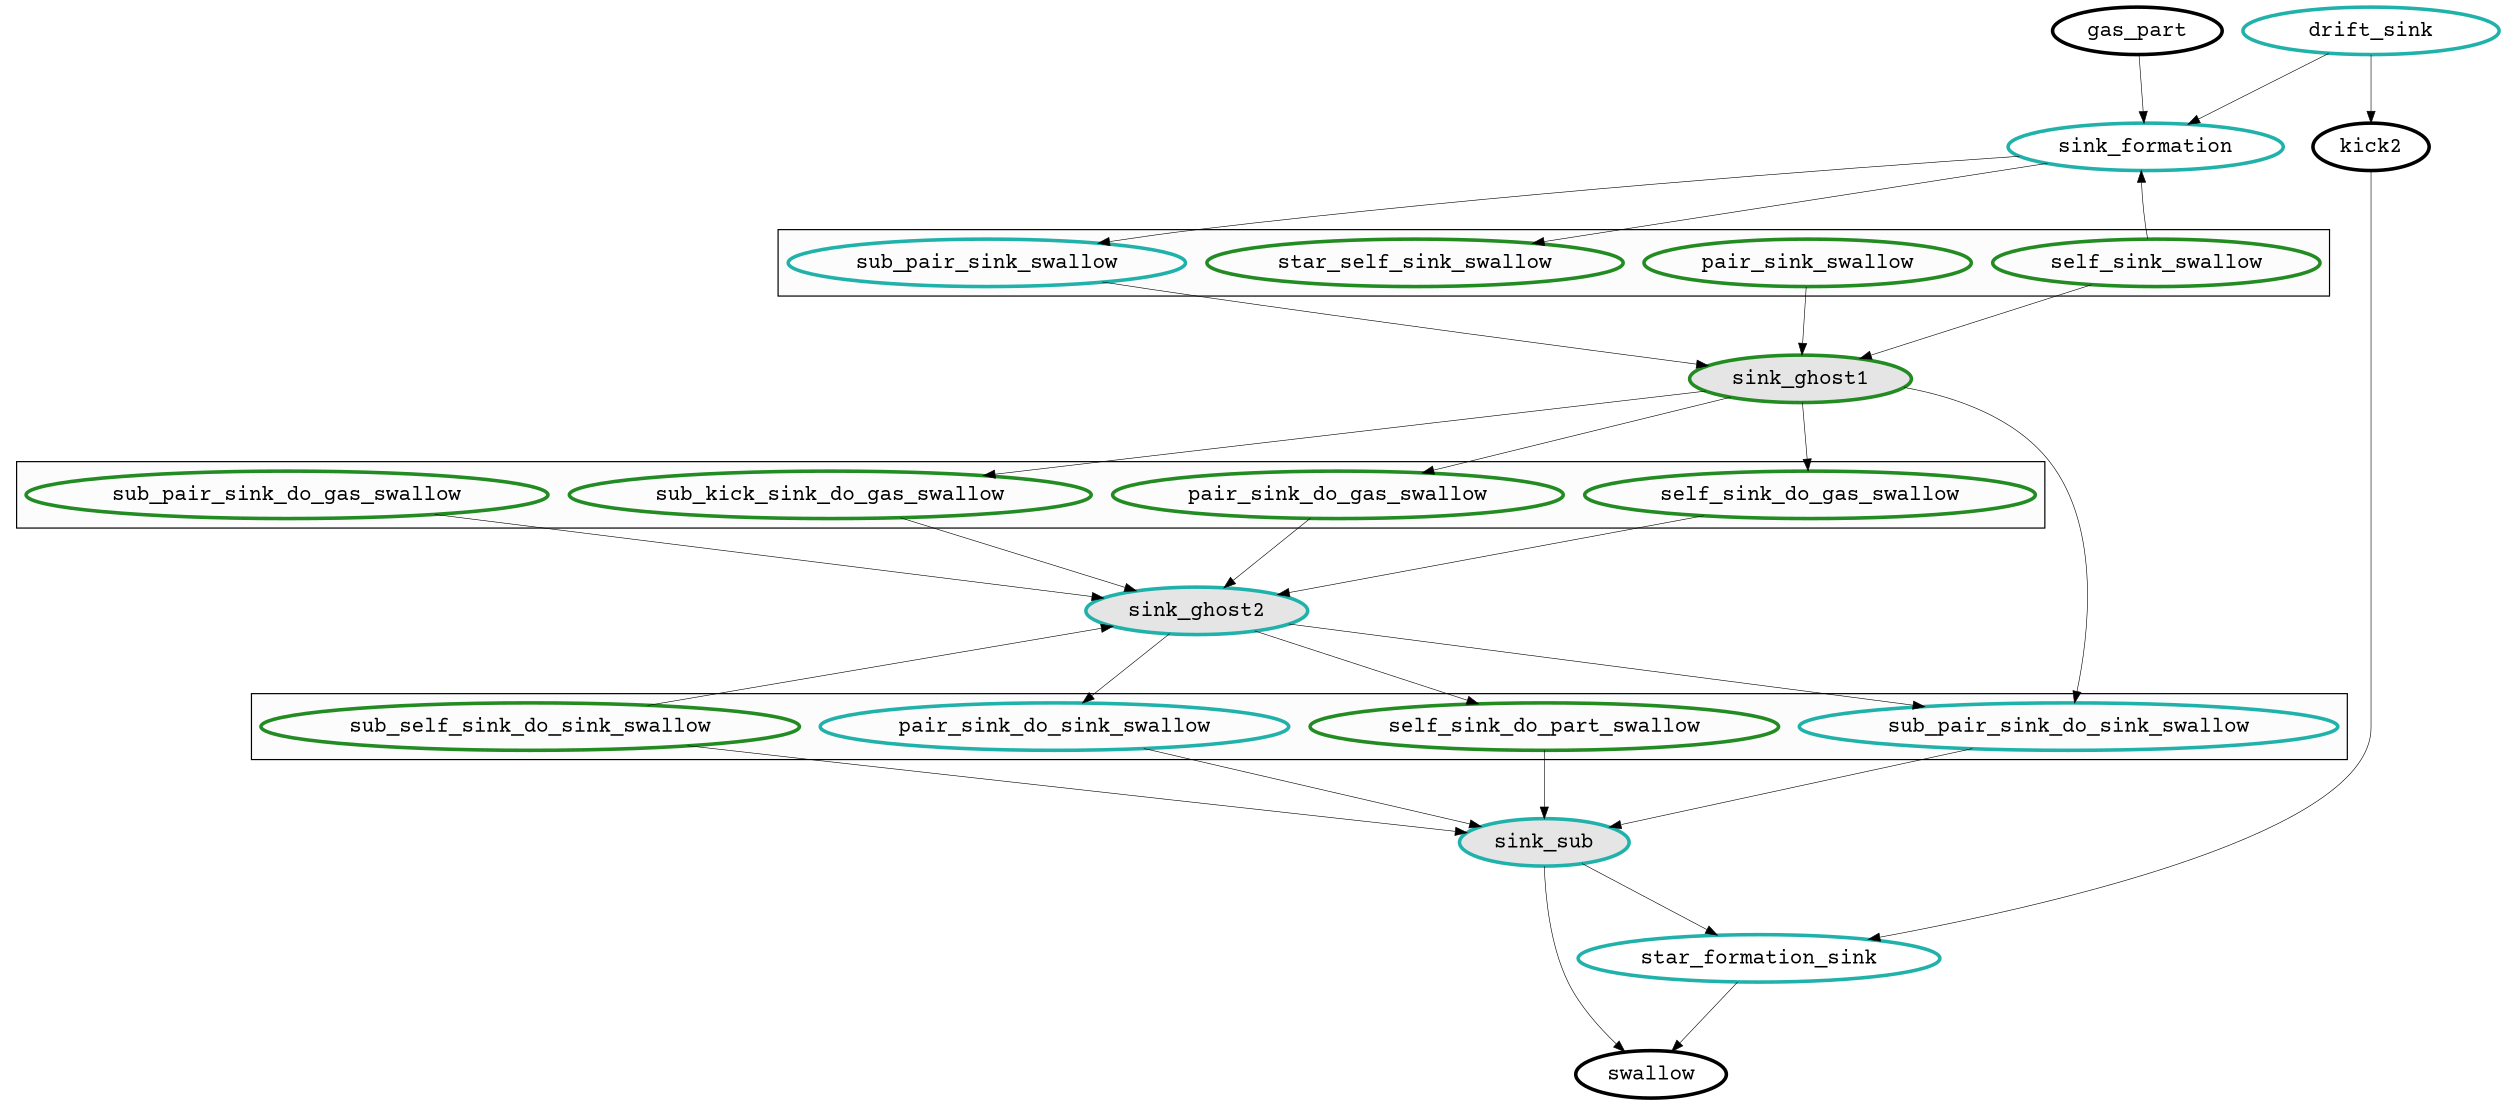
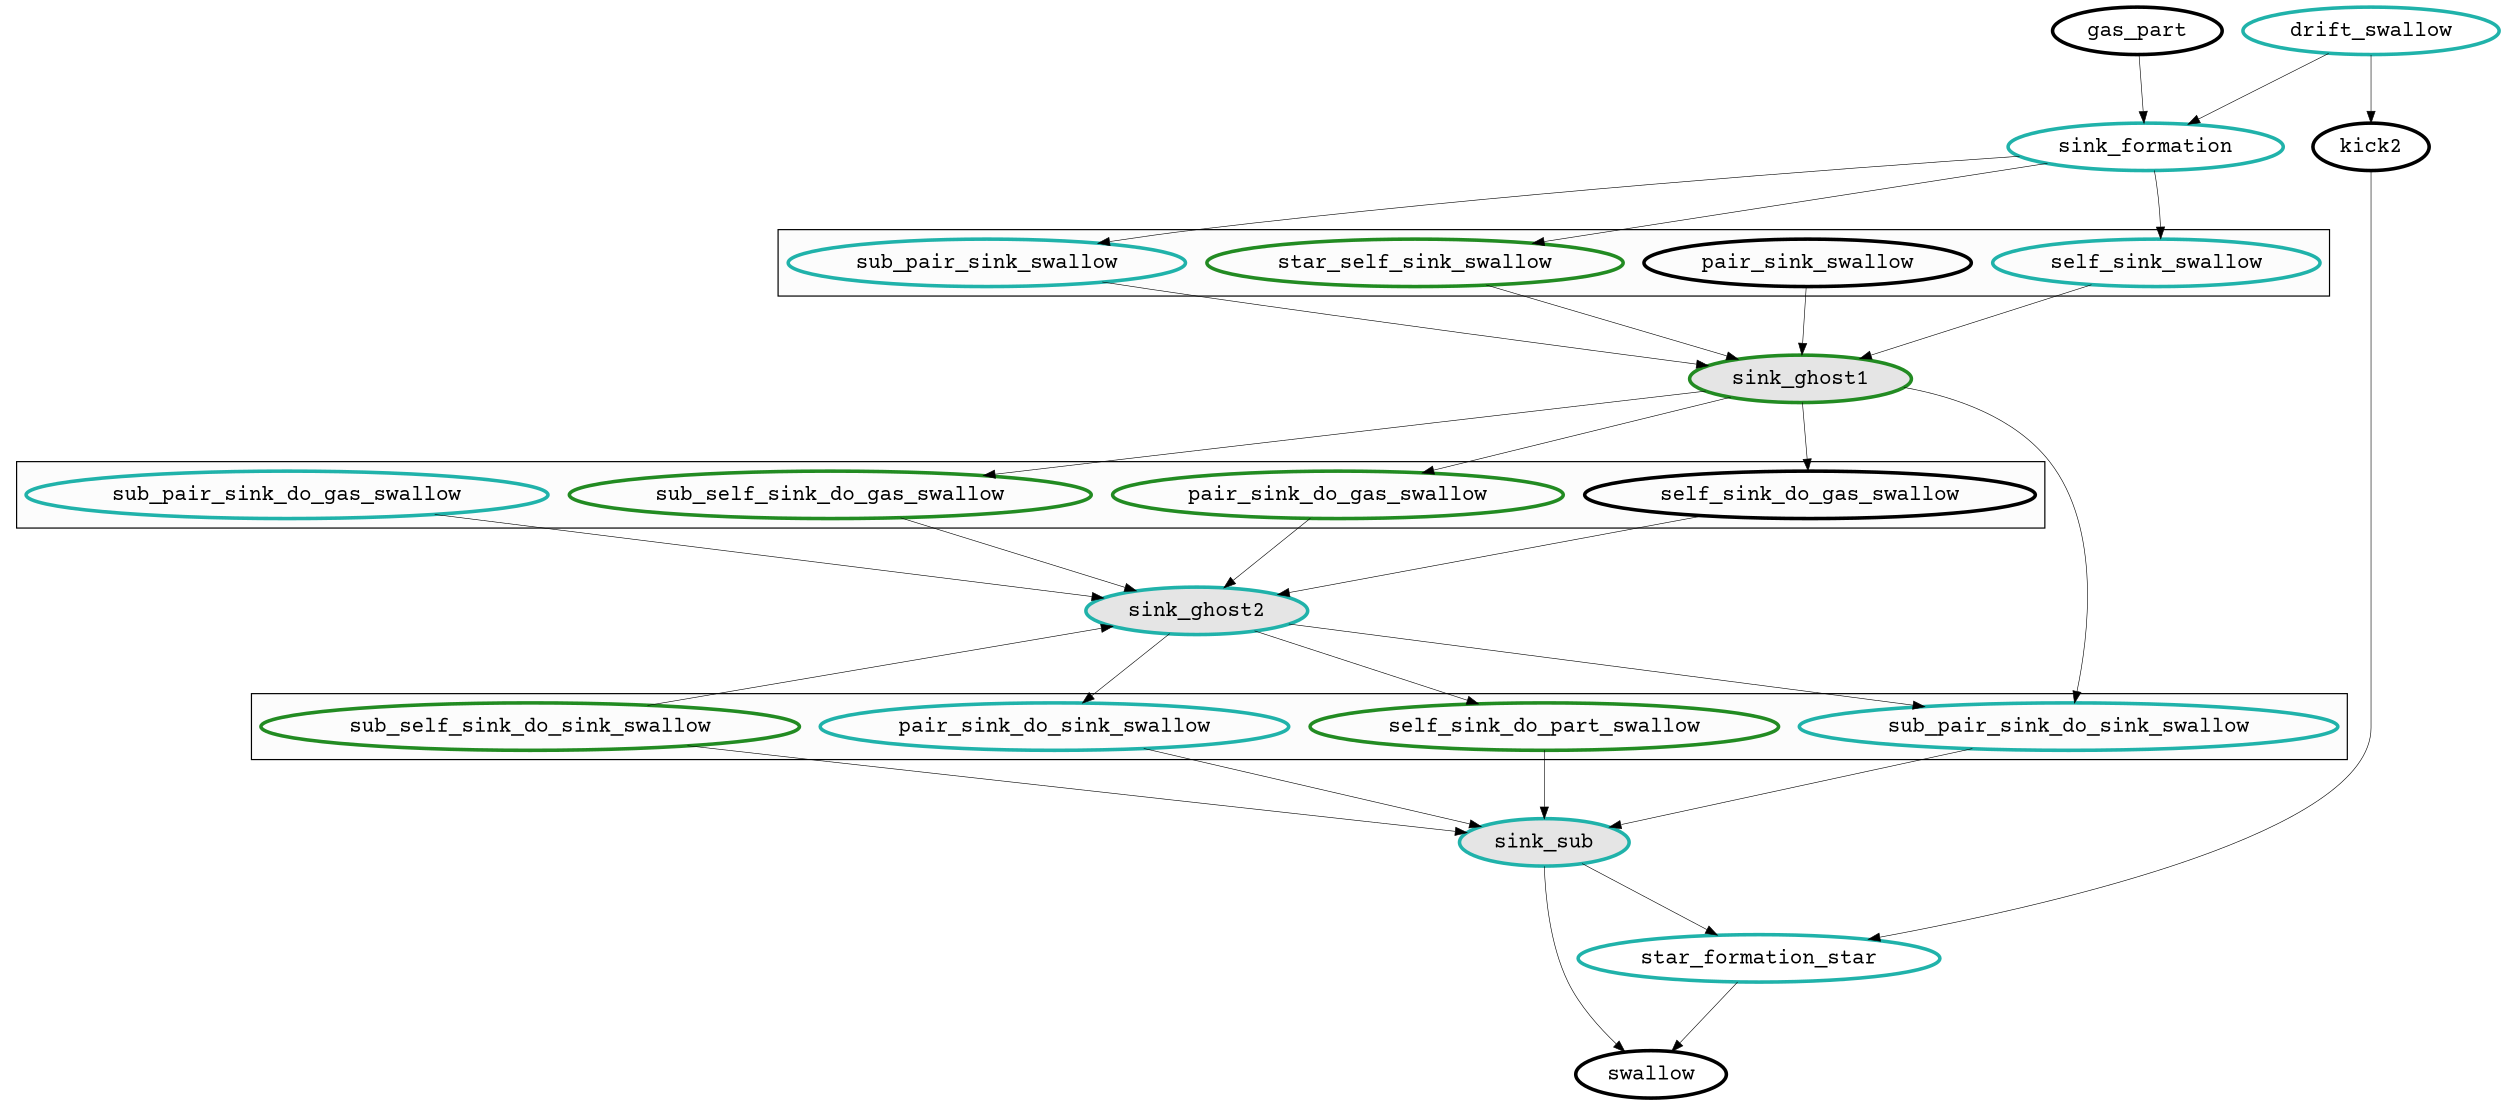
(2371, 31) -> (2371, 31)
(2144, 211) -> (2158, 199)
(1808, 263) -> (1808, 263)
(2156, 263) -> (2156, 263)
none -> (1606, 320)
(287, 495) -> (287, 495)
(830, 495) -> (830, 495)
(1810, 495) -> (1810, 495)
(1759, 958) -> (1759, 958)
